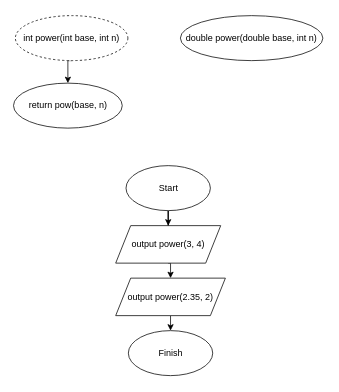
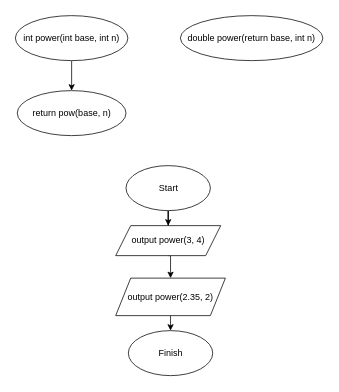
(72, 38) -> (72, 38)
(252, 38) -> (252, 38)
(68, 105) -> (72, 113)
(168, 244) -> (168, 240)
